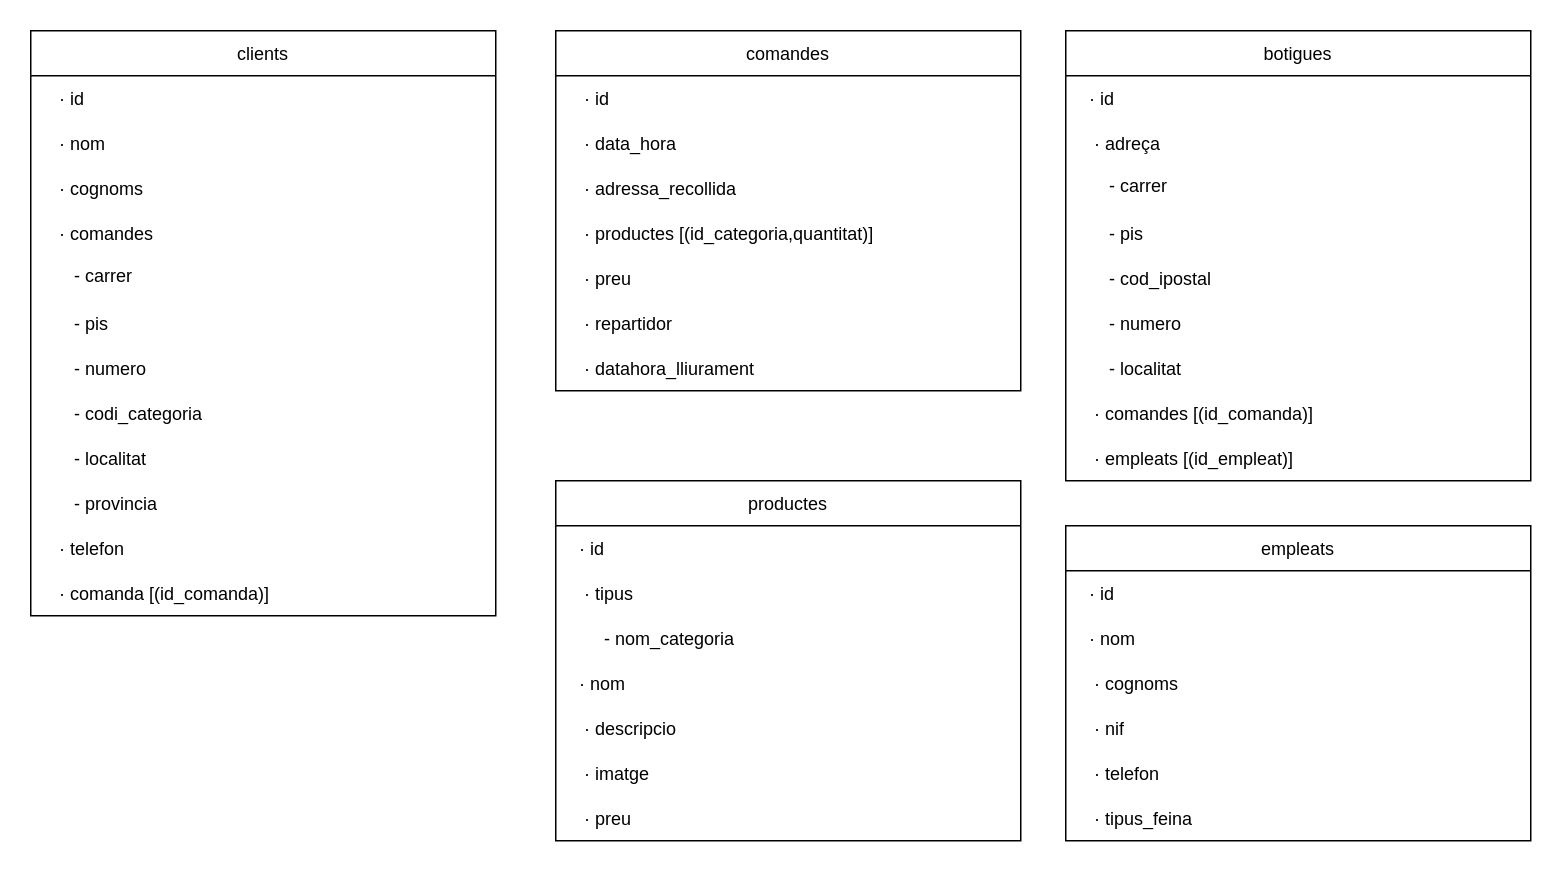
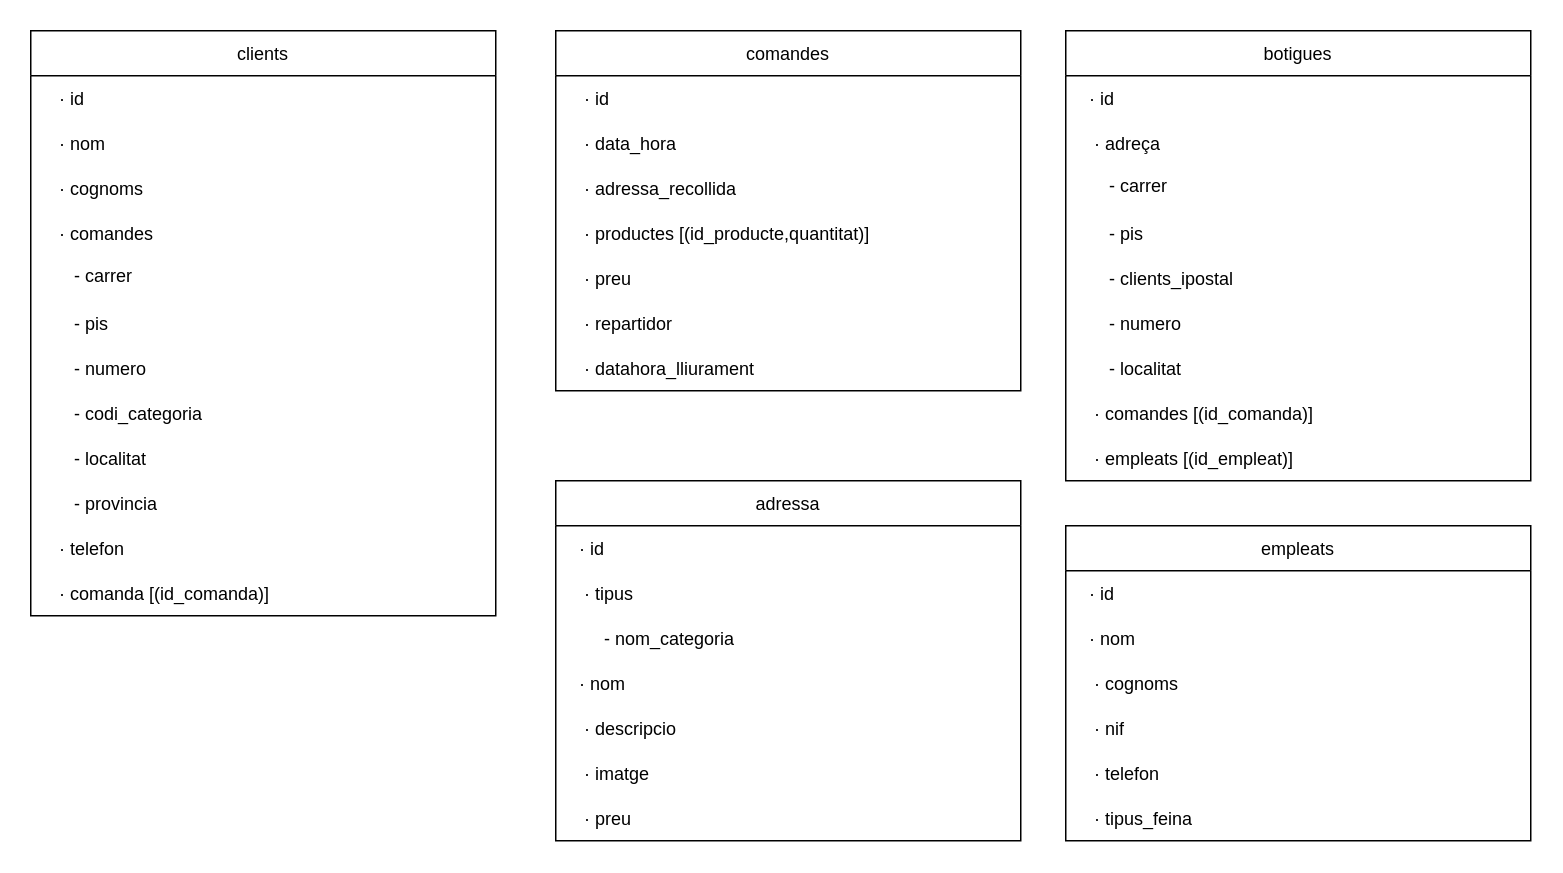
(741, 234) -> (739, 234)
(1133, 279) -> (1148, 279)
(788, 504) -> (788, 504)
